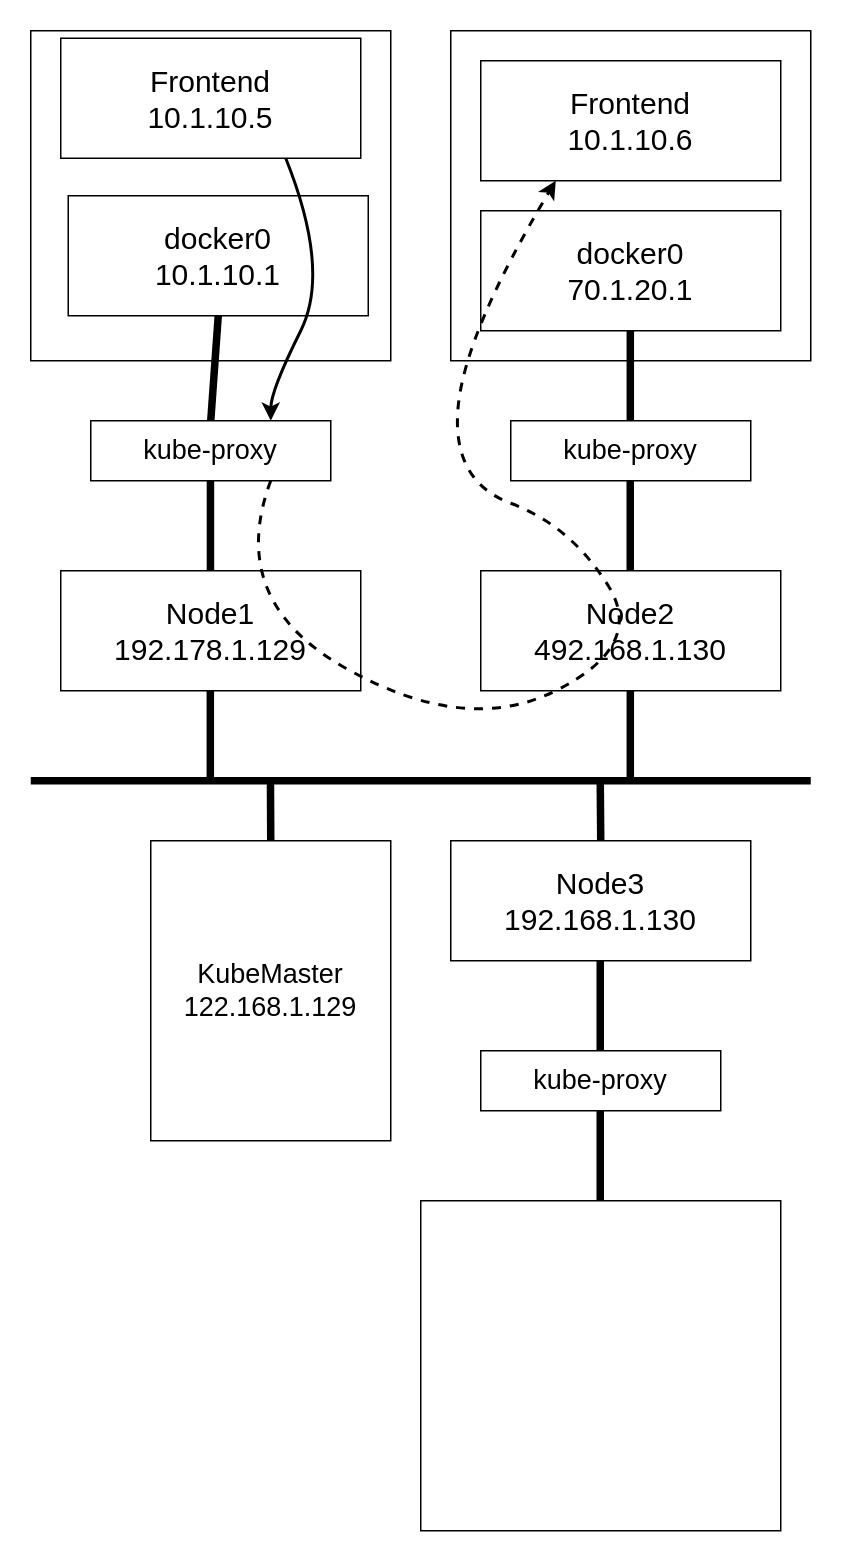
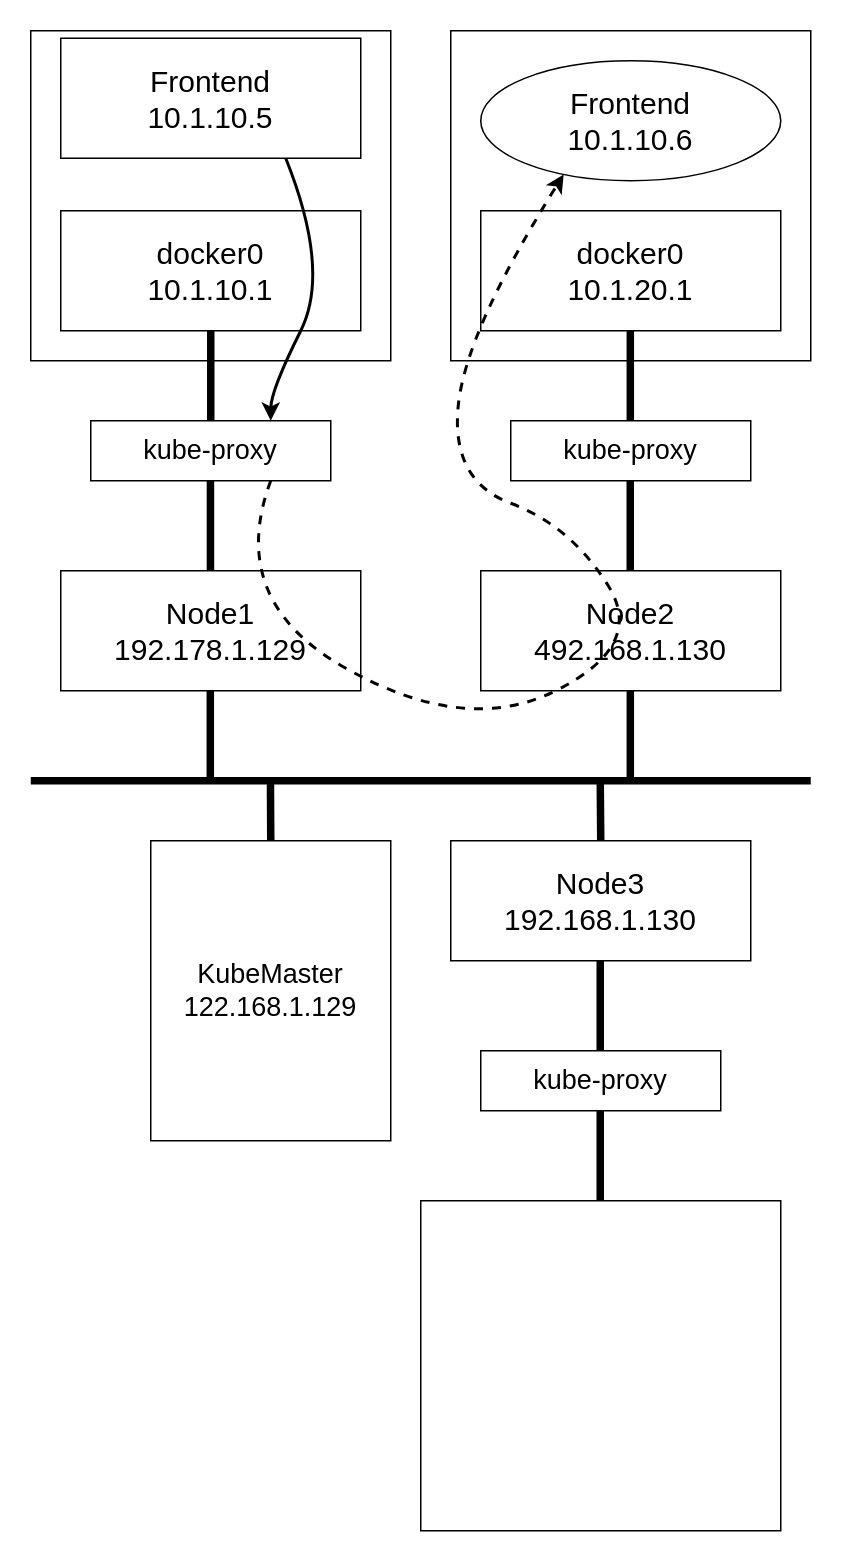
(631, 121) -> (631, 121)
(218, 256) -> (211, 271)
(631, 271) -> (631, 271)
